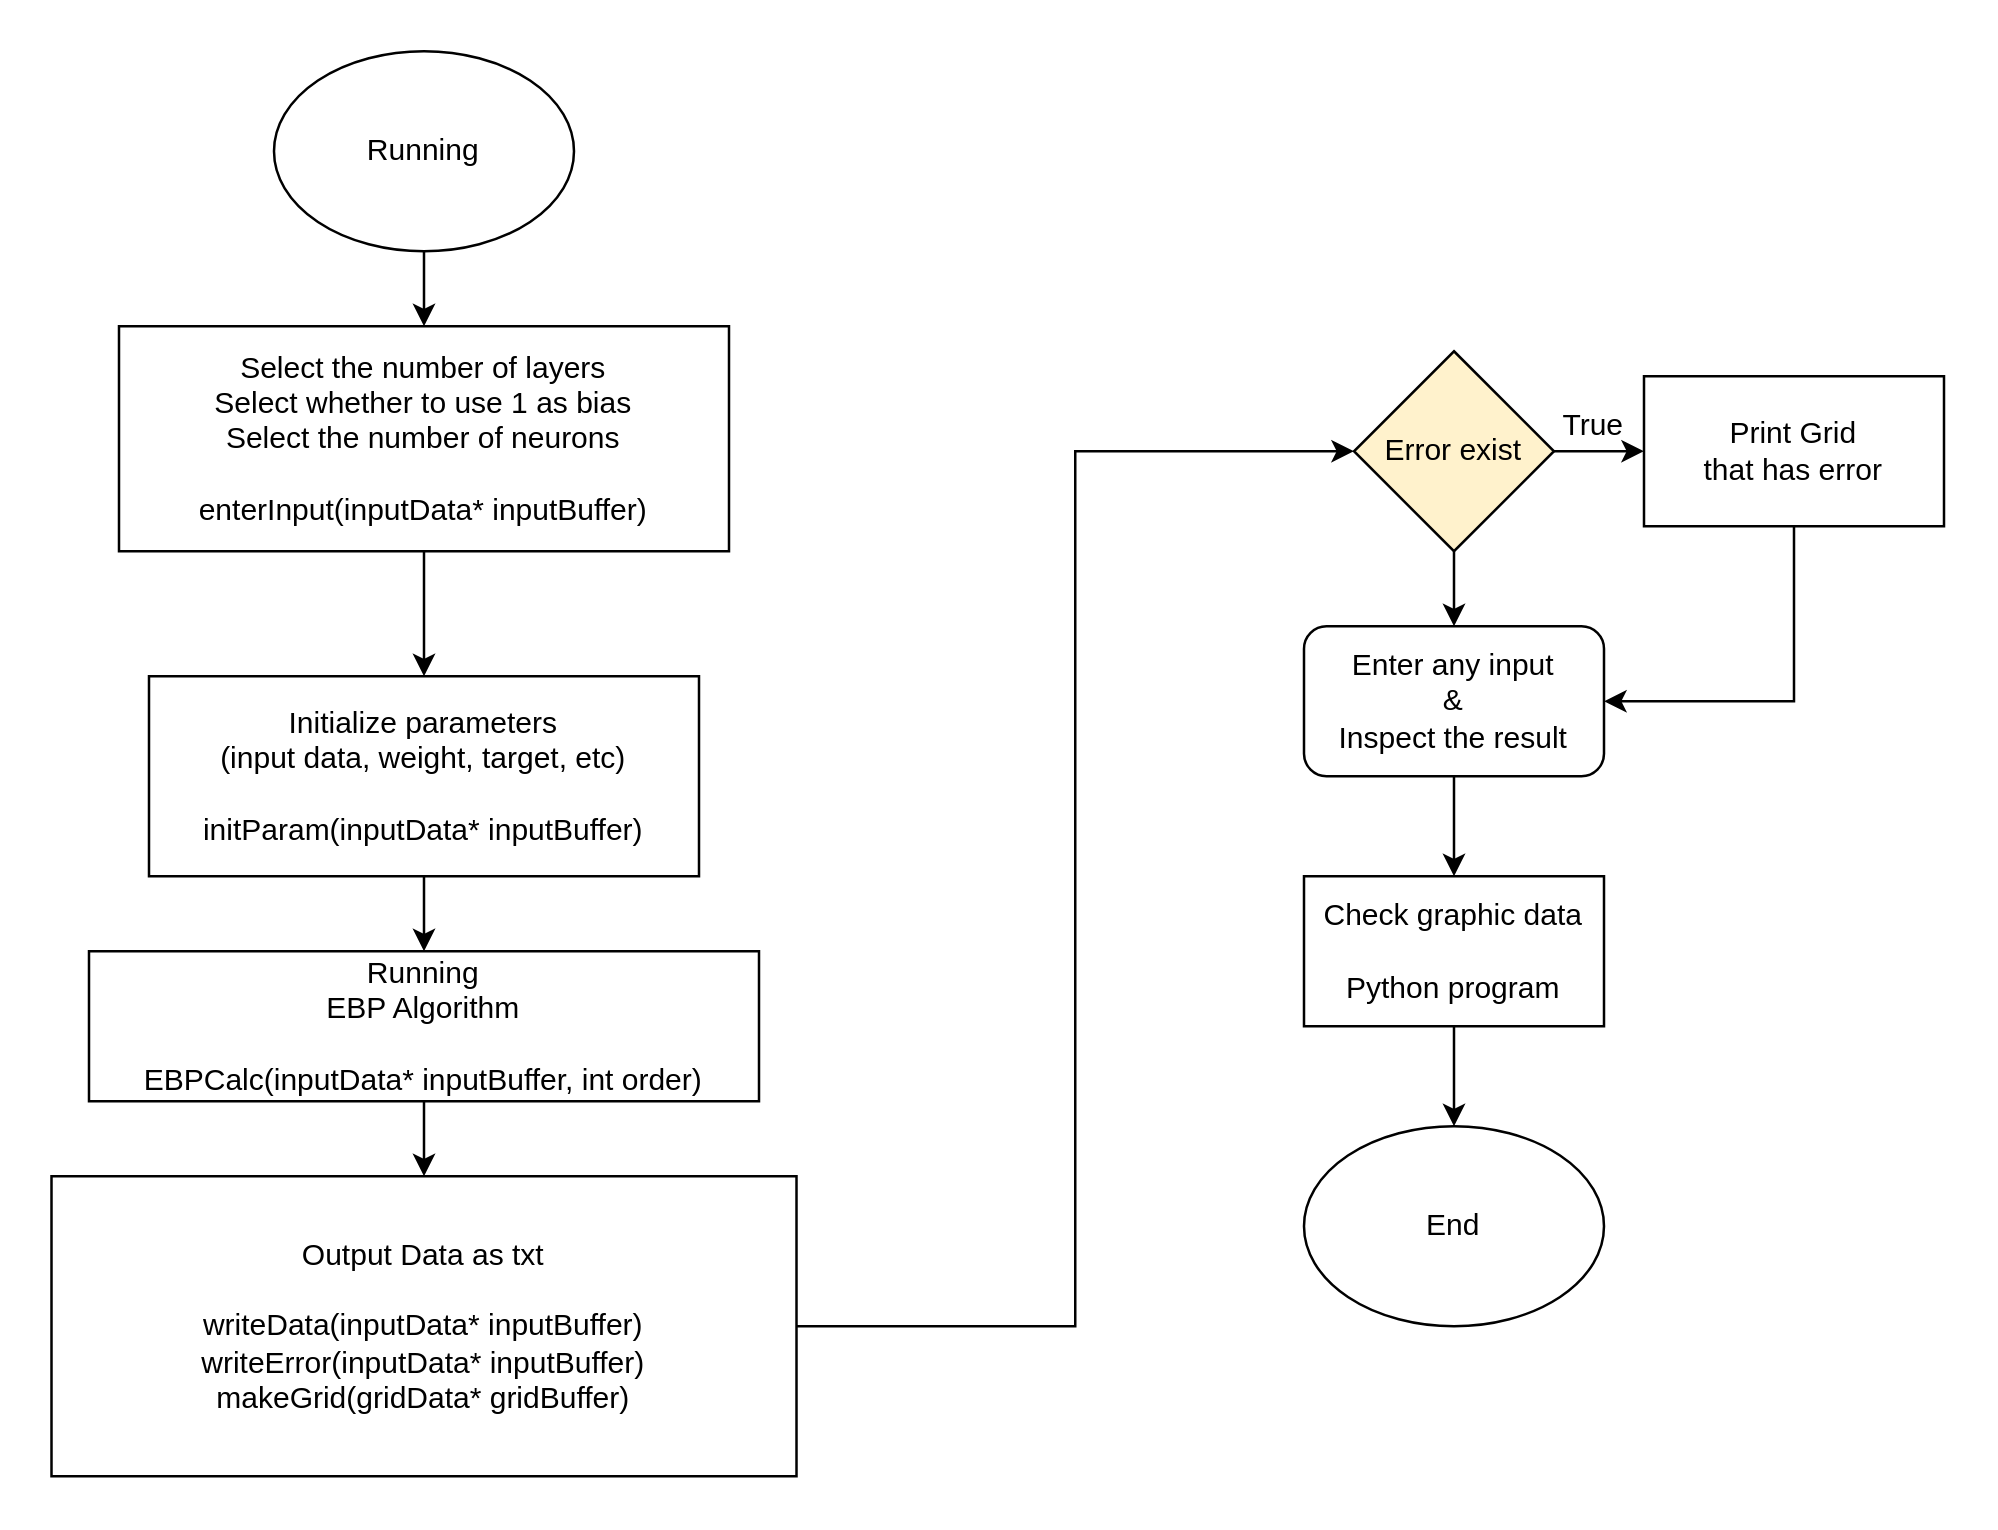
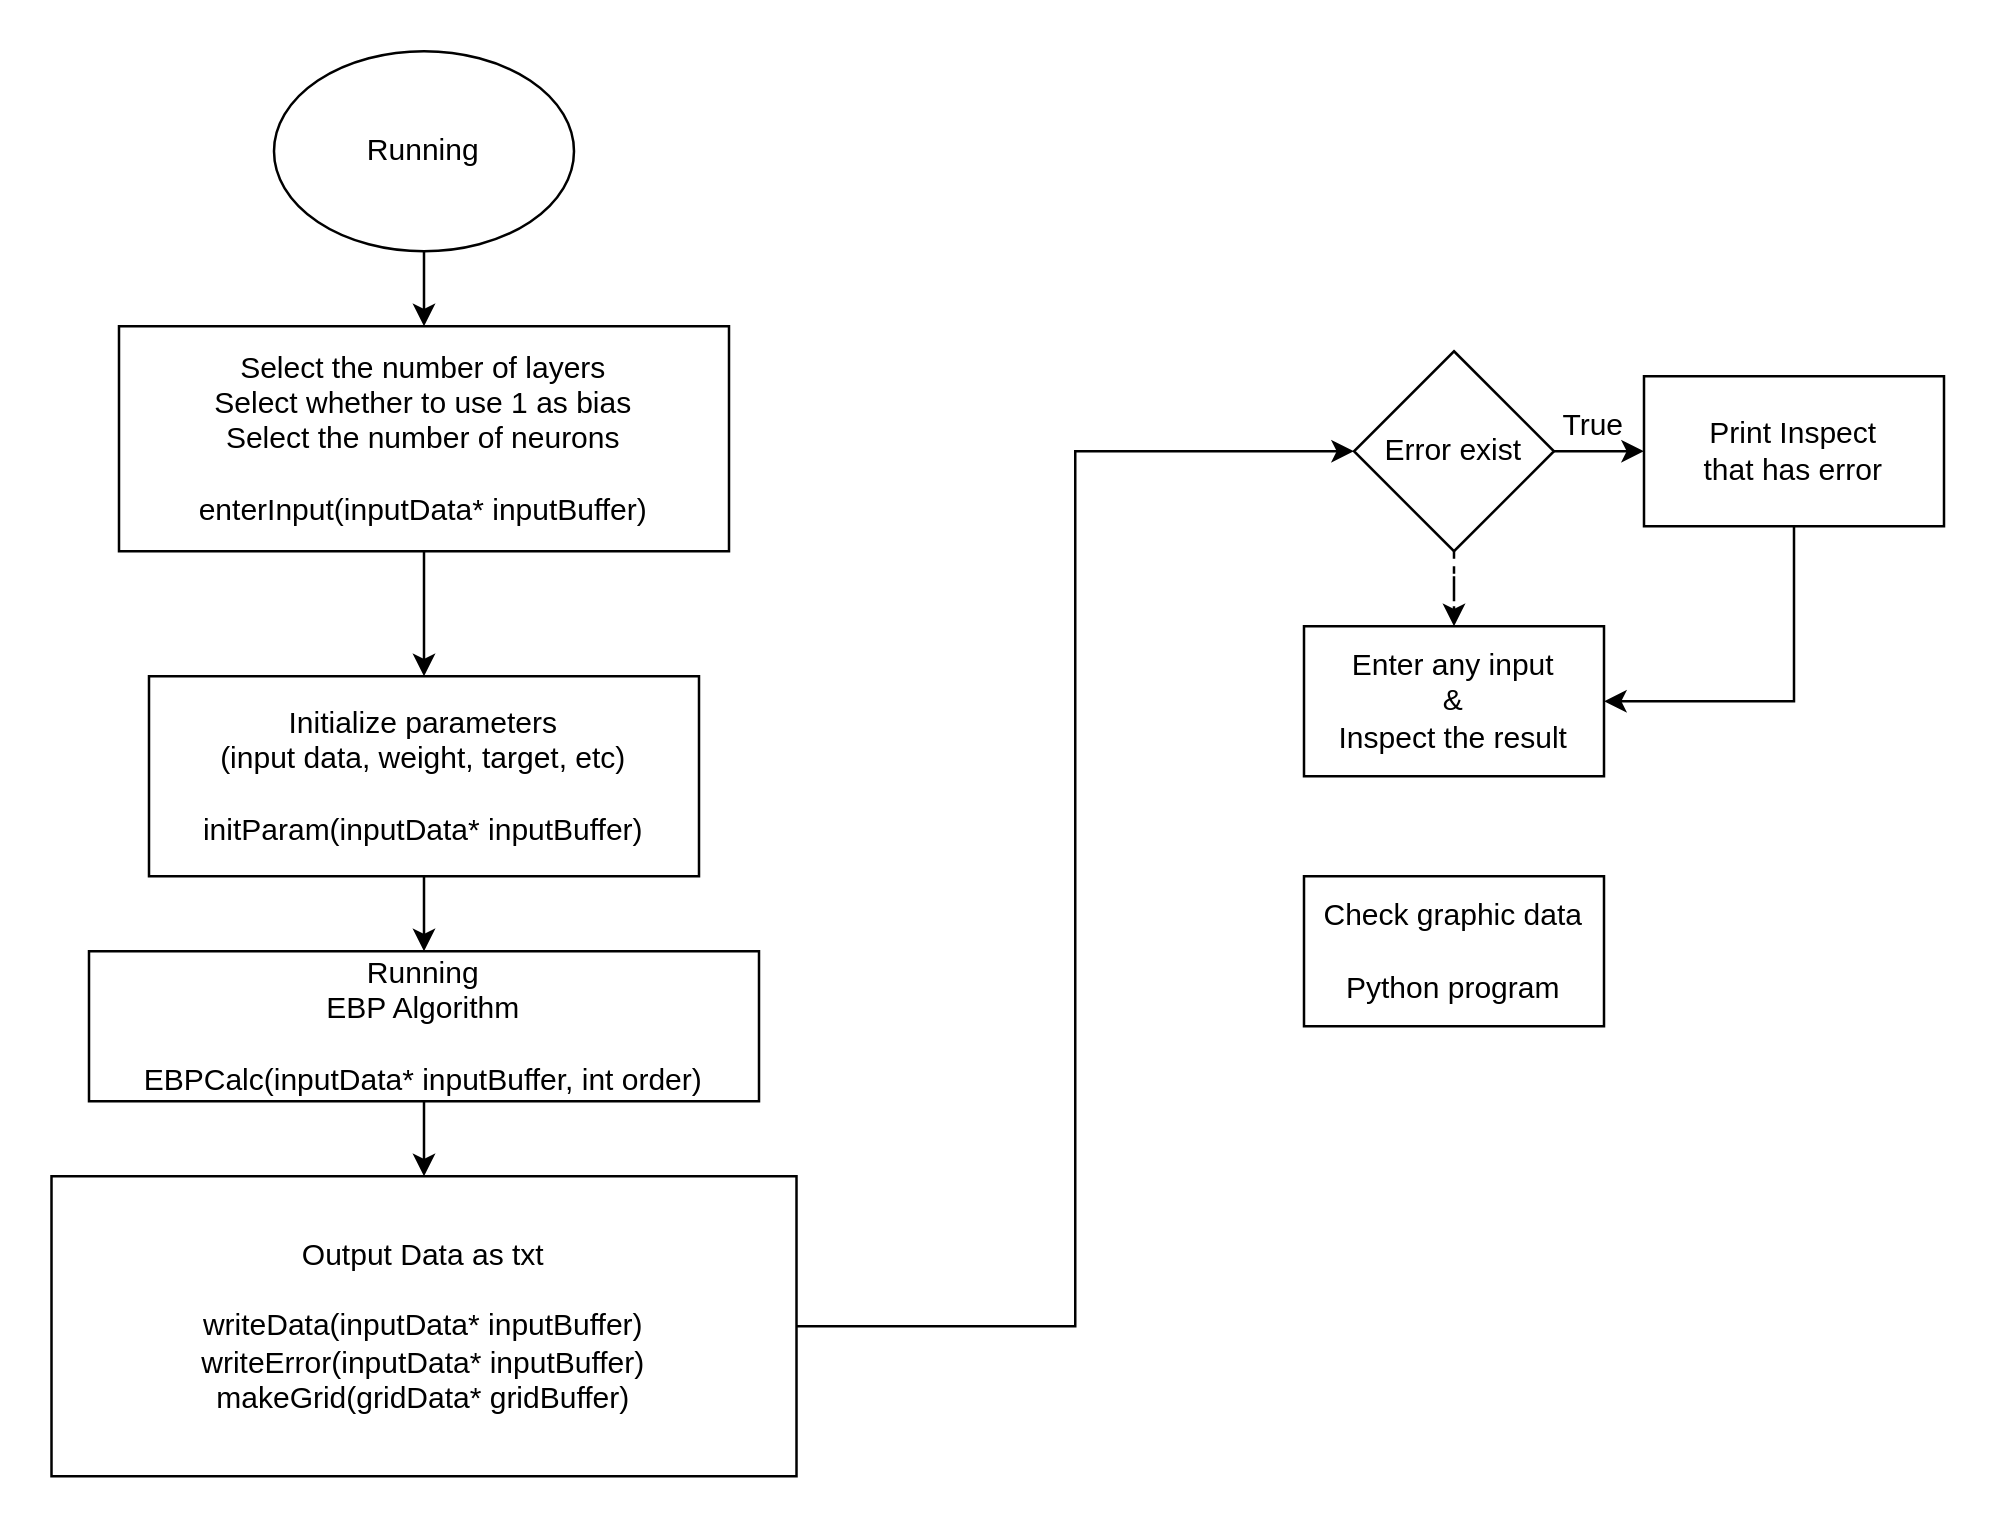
(1454, 451) -> (1454, 451)
(1794, 451) -> (1794, 451)
(1454, 567) -> (1454, 567)
(1454, 701) -> (1454, 701)
(1454, 818) -> none
(1454, 1068) -> none
(1454, 1226) -> none
